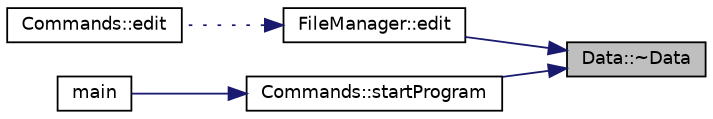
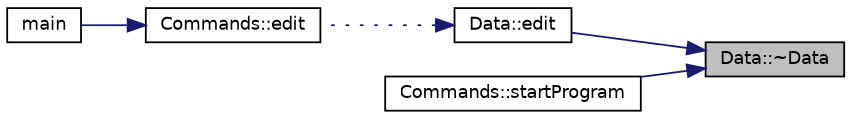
(374, 25) -> (513, 25)
(180, 94) -> (104, 25)
